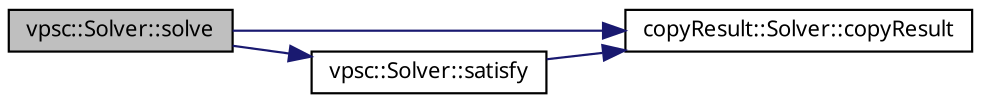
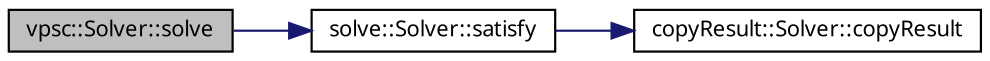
(418, 31) -> none
(429, 72) -> (433, 31)
